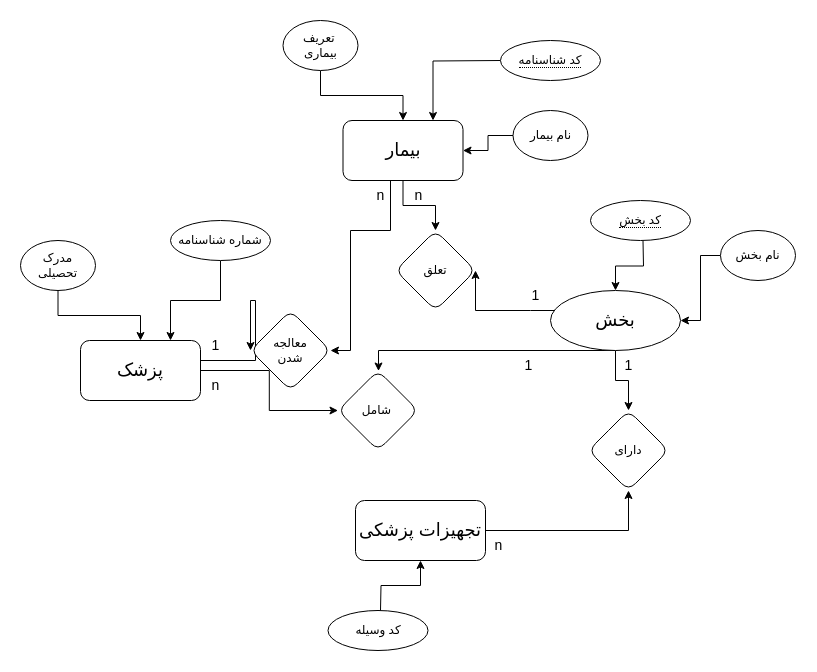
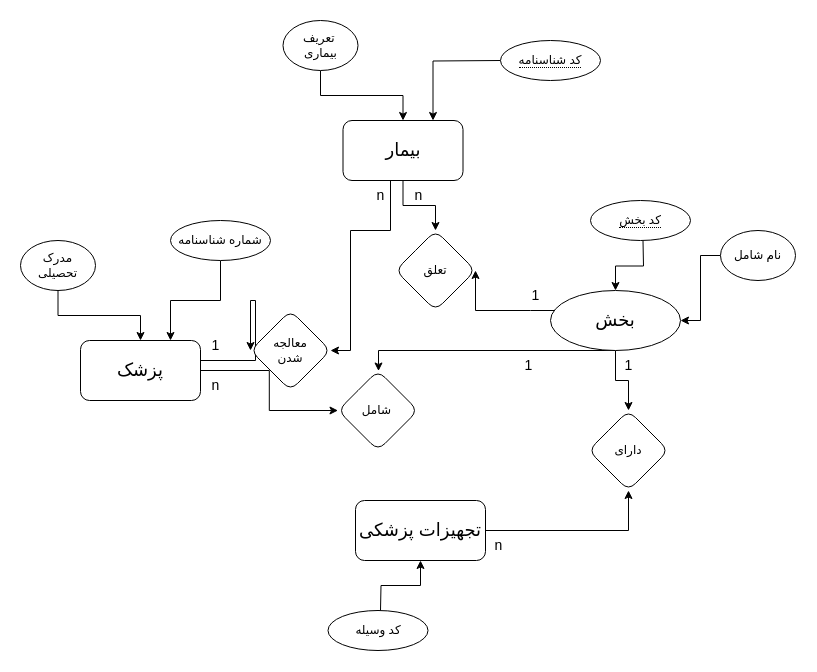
(551, 136) -> none
(488, 140) -> none
(758, 256) -> (758, 256)
